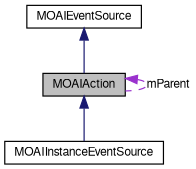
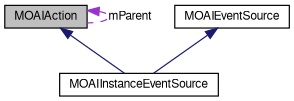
(84, 57) -> (181, 54)
